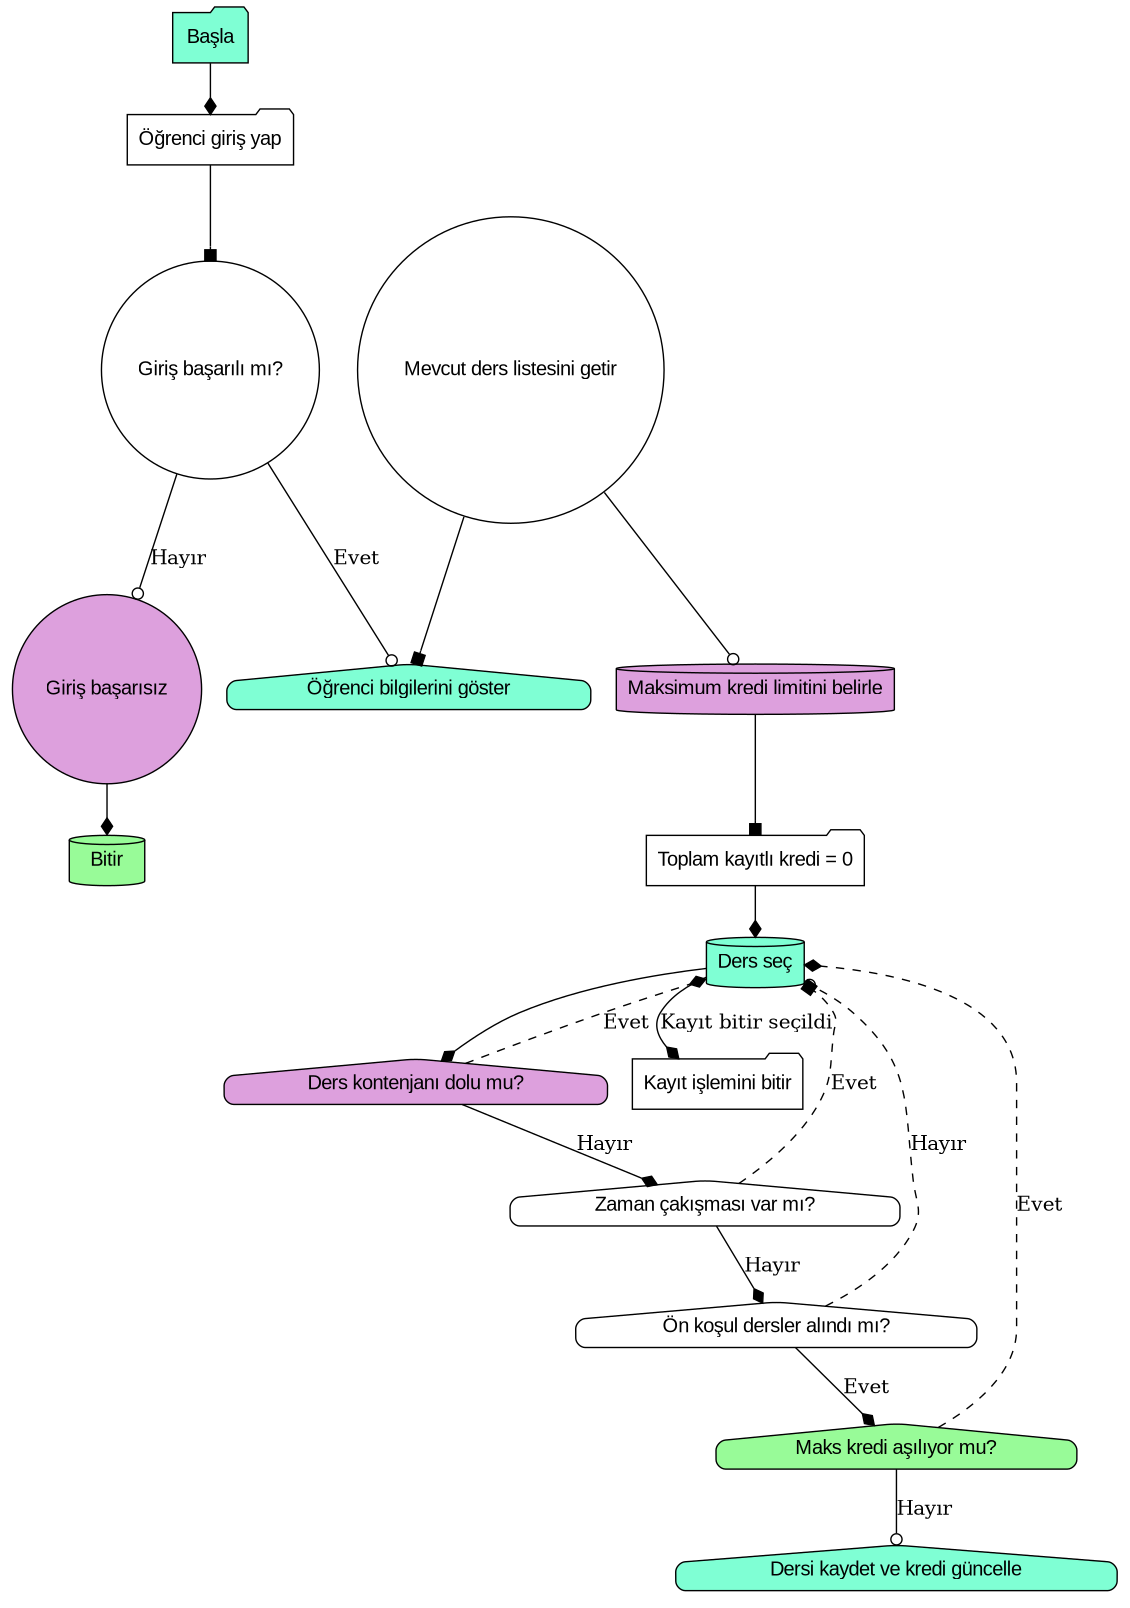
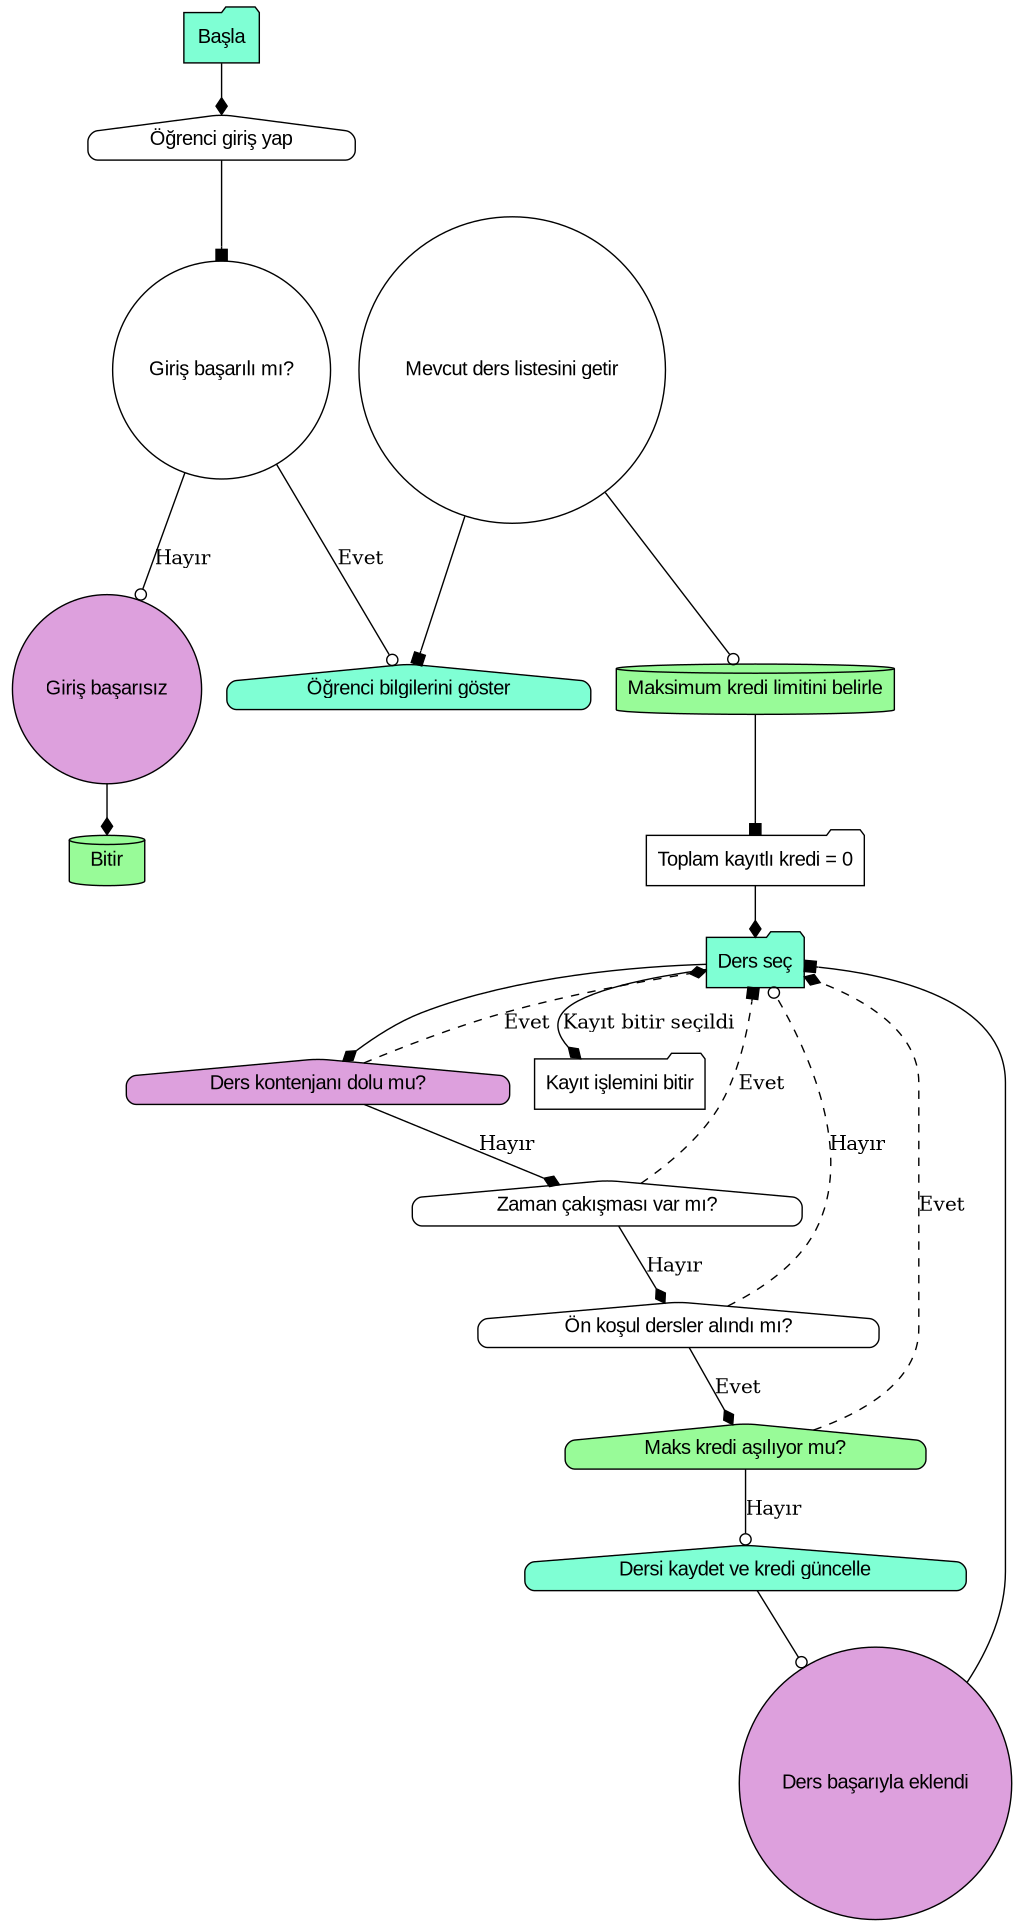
(210, 140) -> (222, 140)
(755, 689) -> (755, 689)
(755, 963) -> (755, 963)
none -> (875, 1783)
